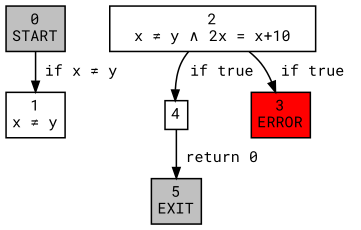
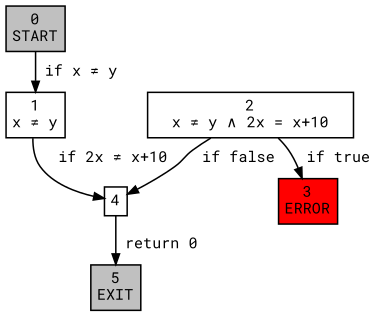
(223, 72) -> (239, 158)
none -> (52, 178)
